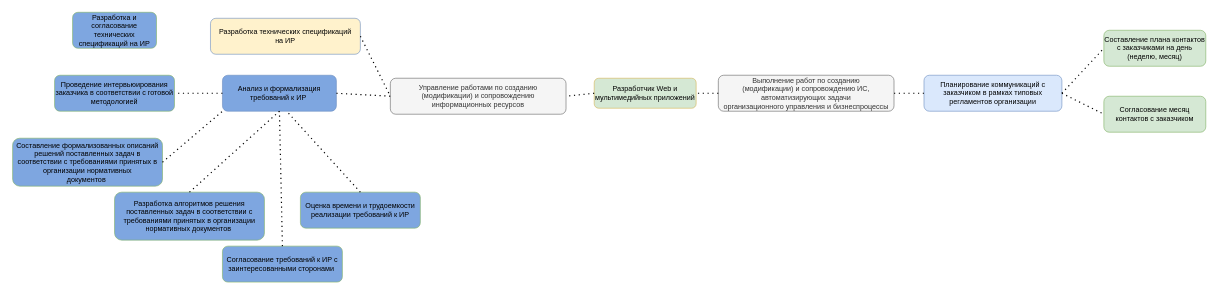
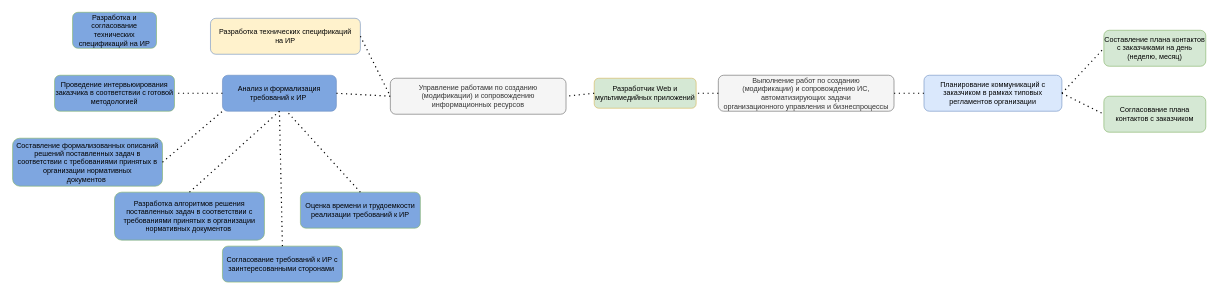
(1155, 114) -> (1155, 114)
